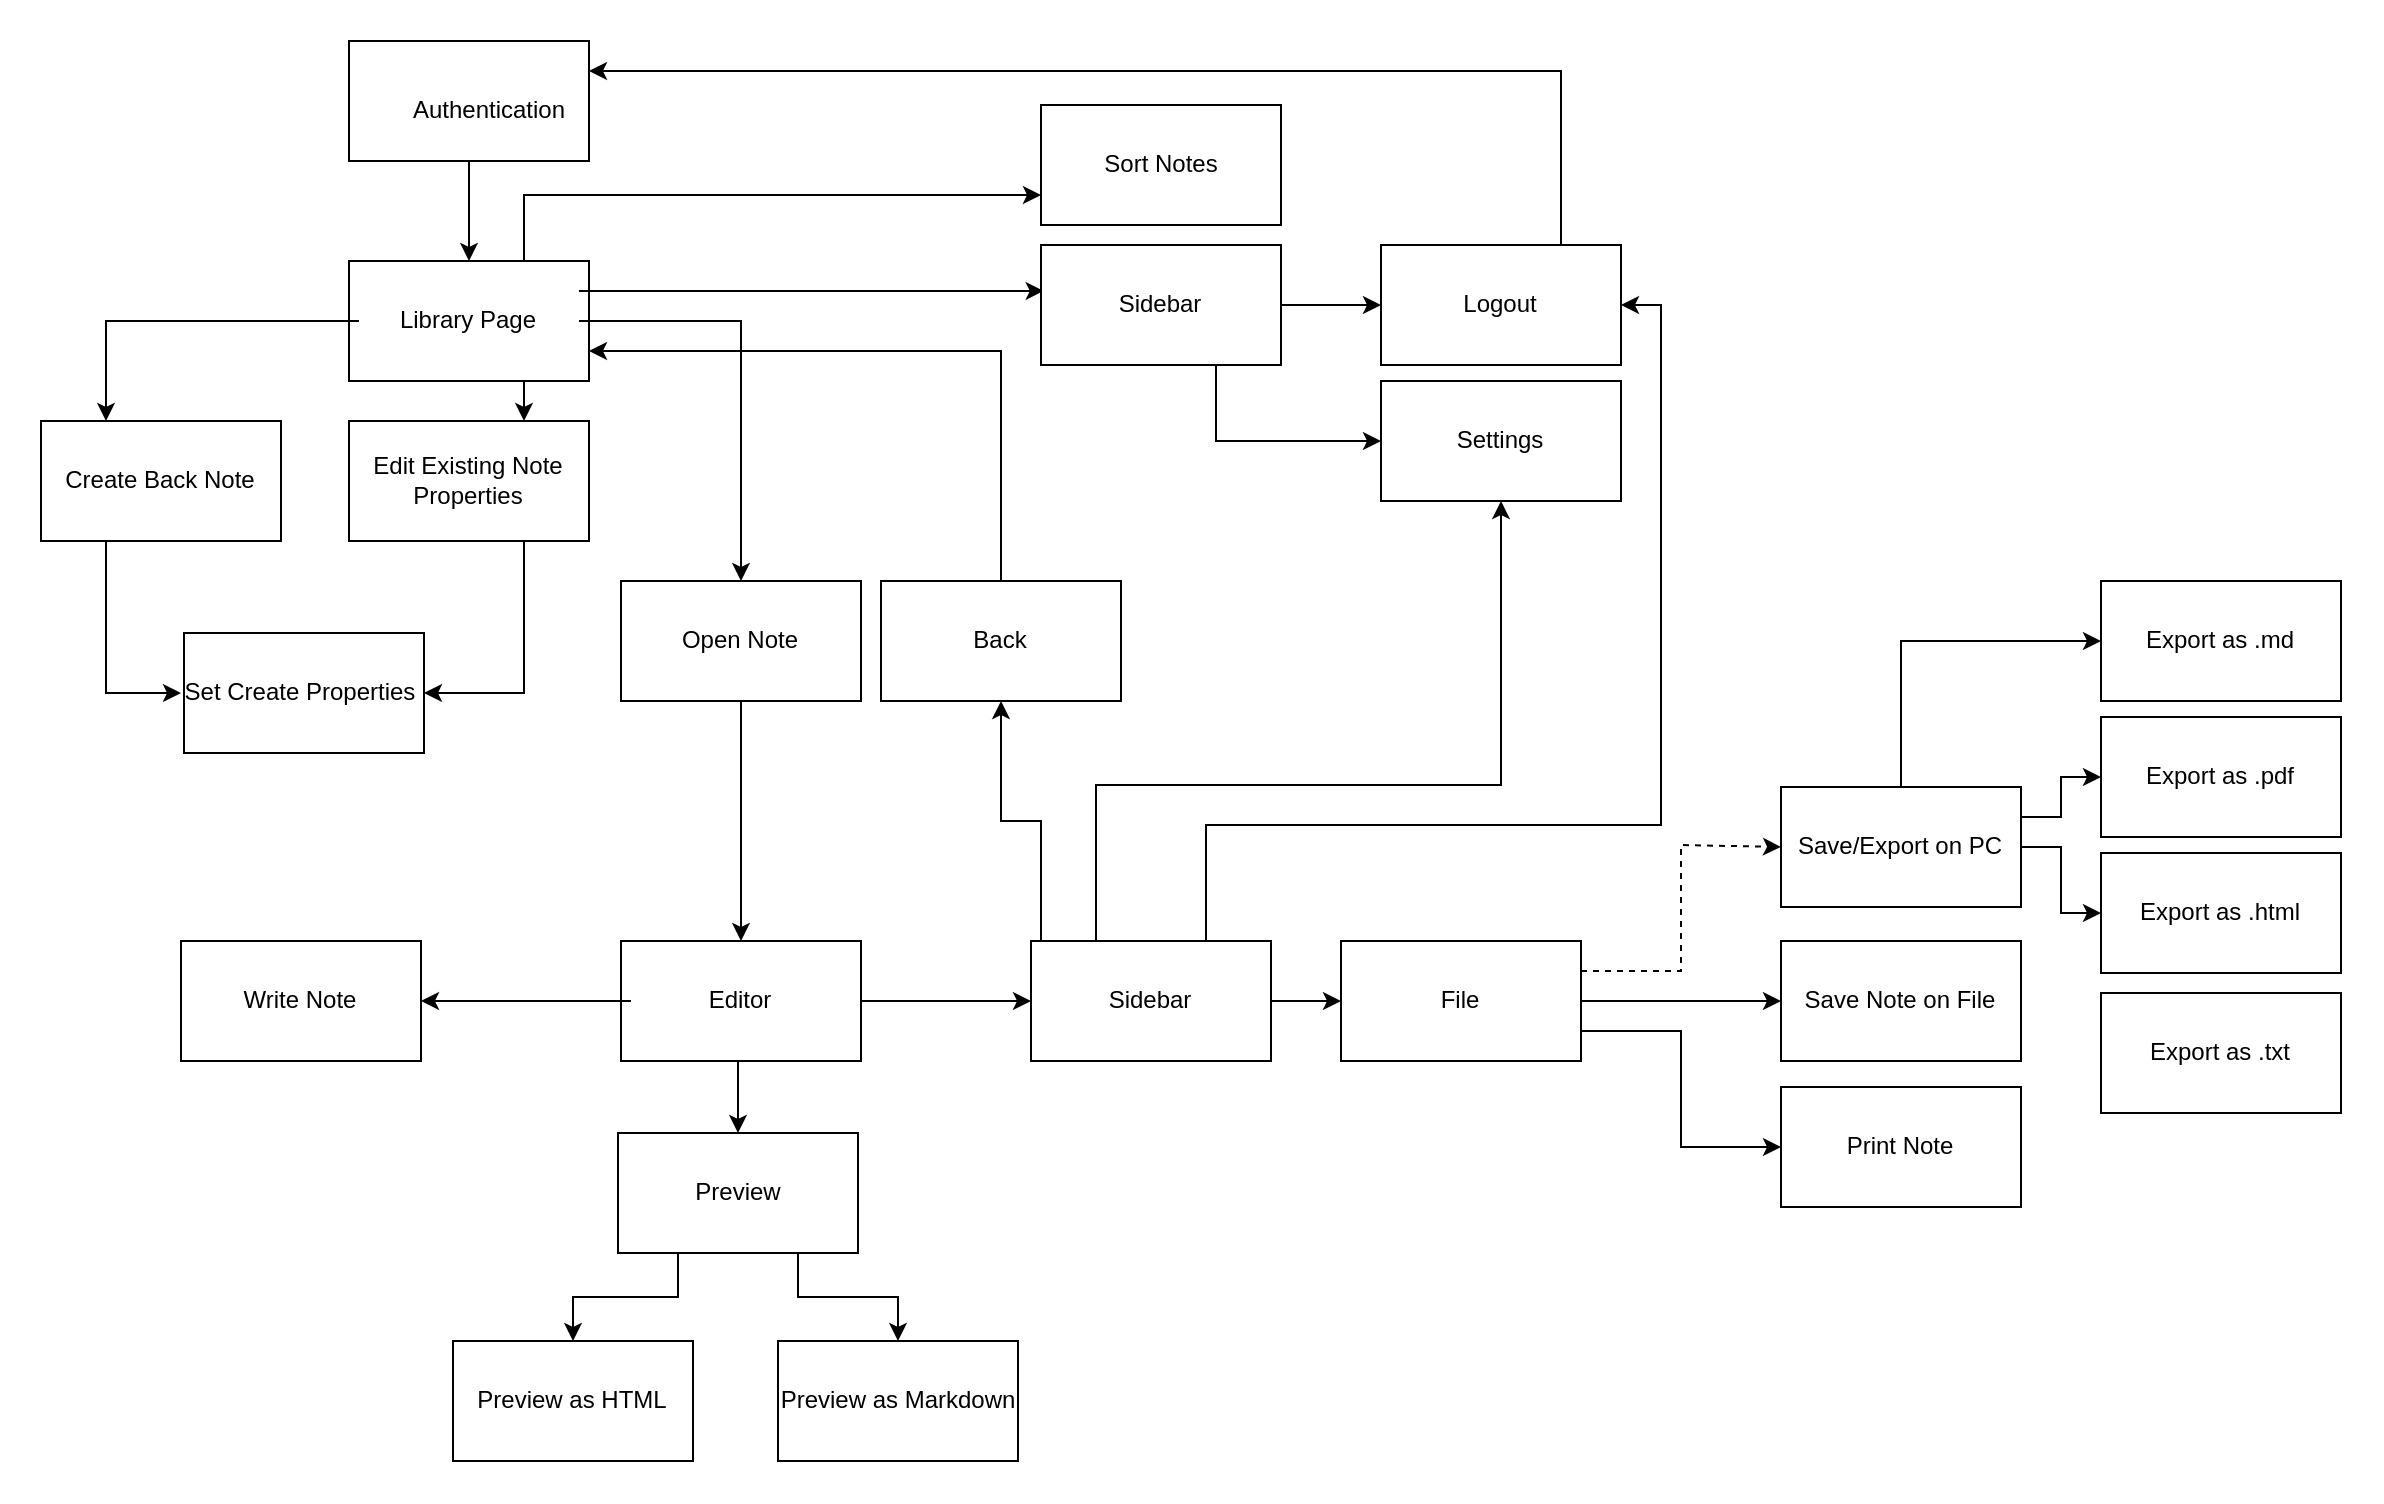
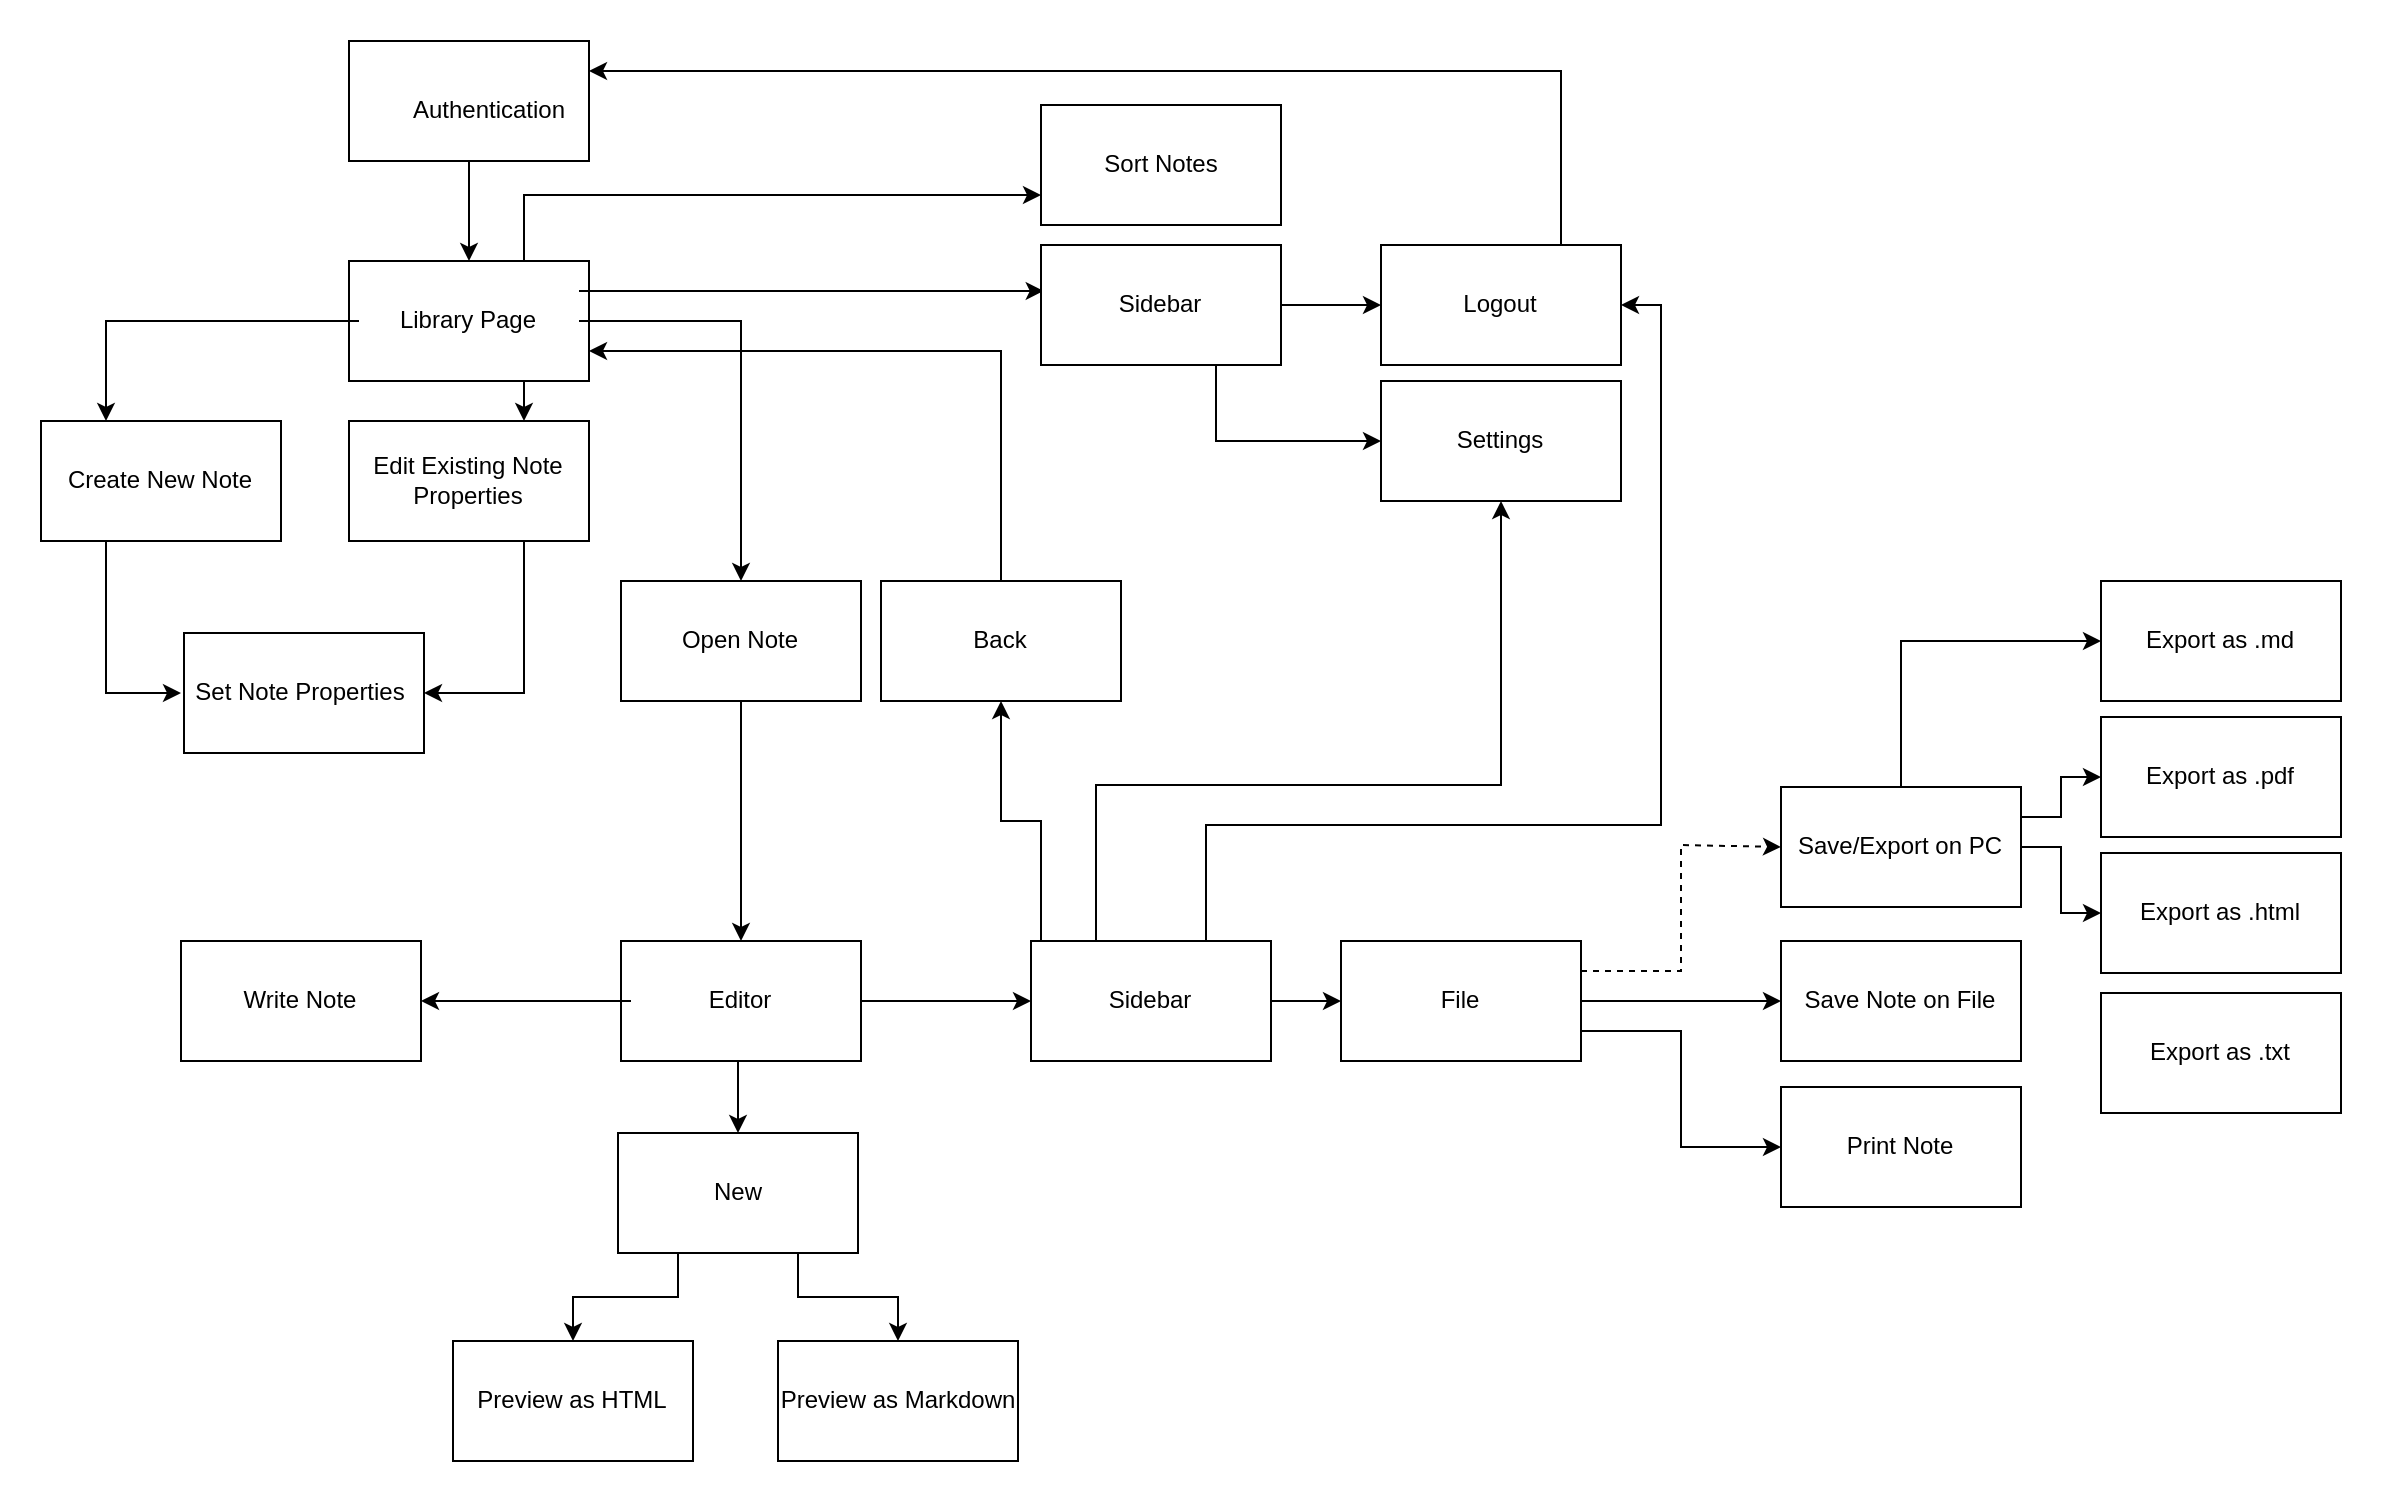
(161, 481) -> (161, 481)
(301, 693) -> (301, 693)
(739, 1193) -> (739, 1193)
